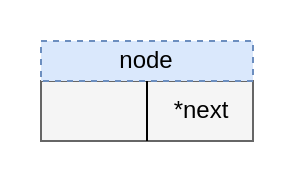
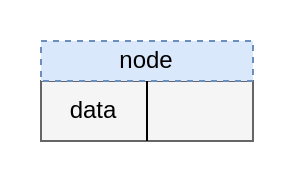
none -> (93, 111)
(201, 111) -> none
